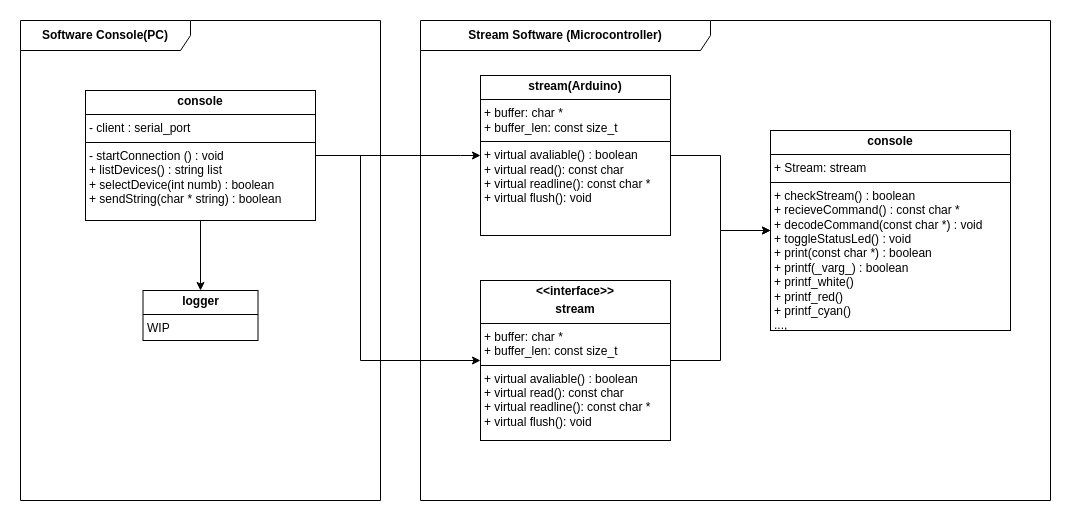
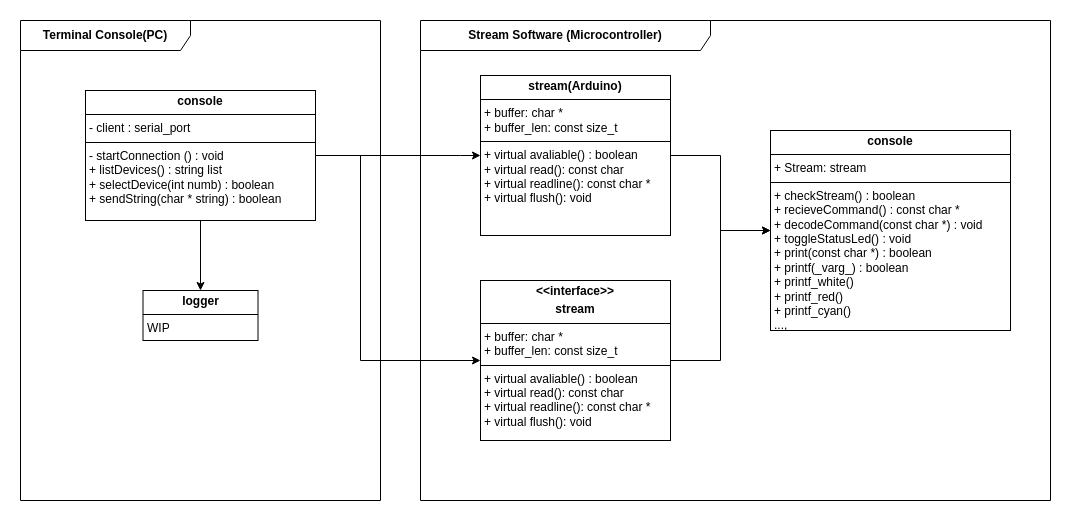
(106, 36) -> (106, 36)
